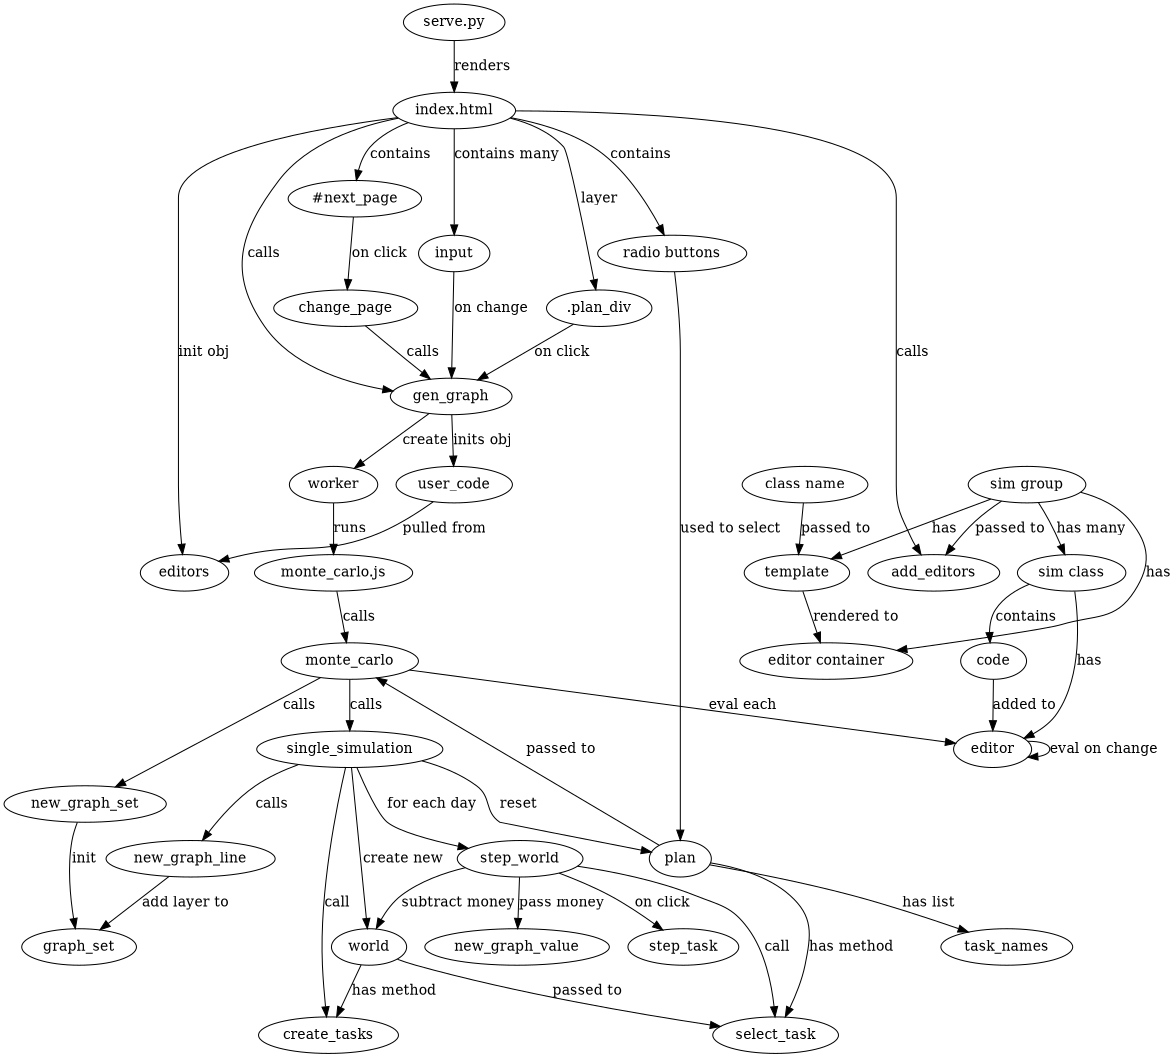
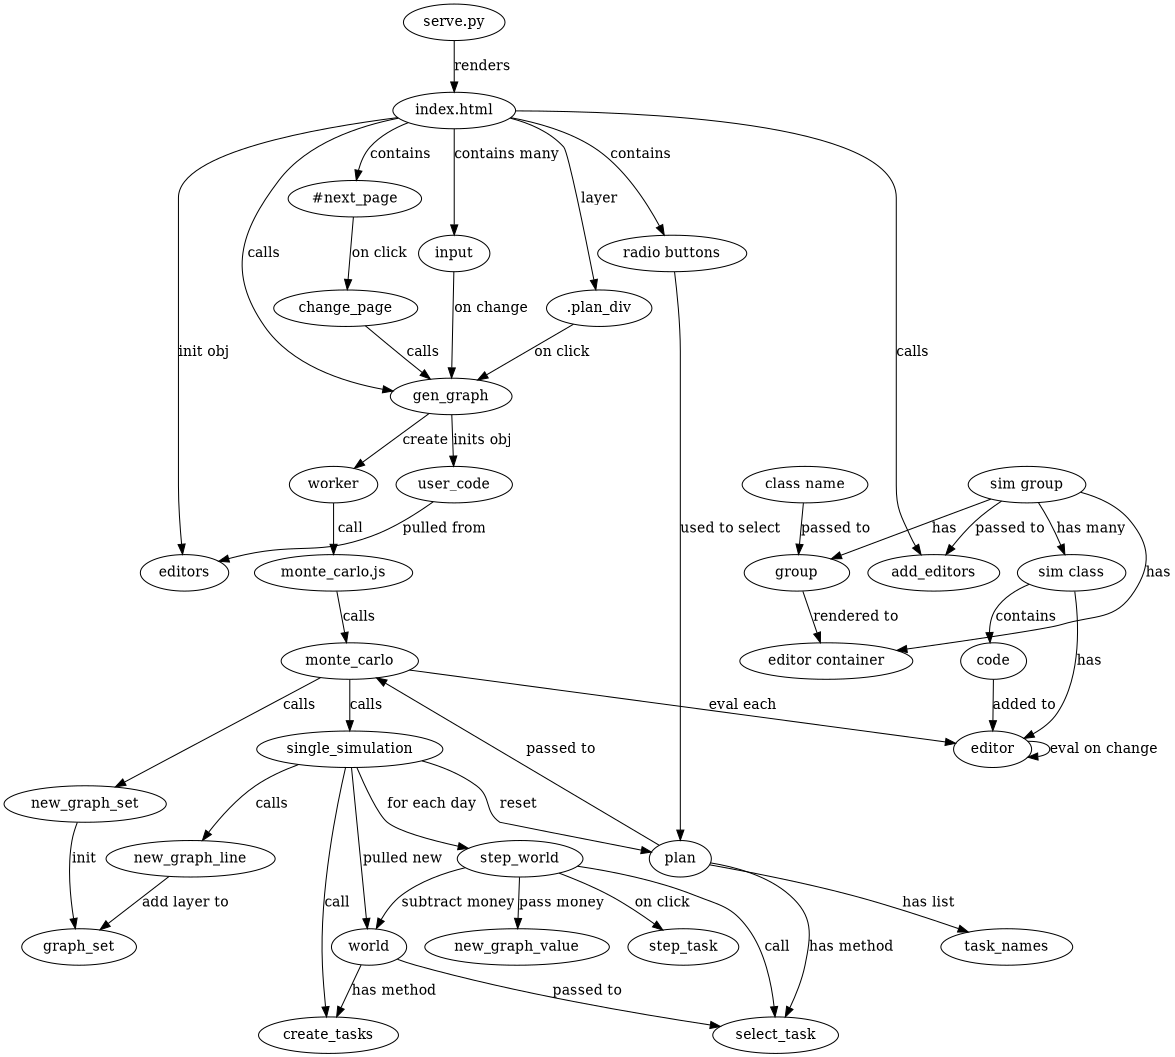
(350, 529) -> (350, 529)
(797, 573) -> (797, 573)
(403, 859) -> (403, 859)
